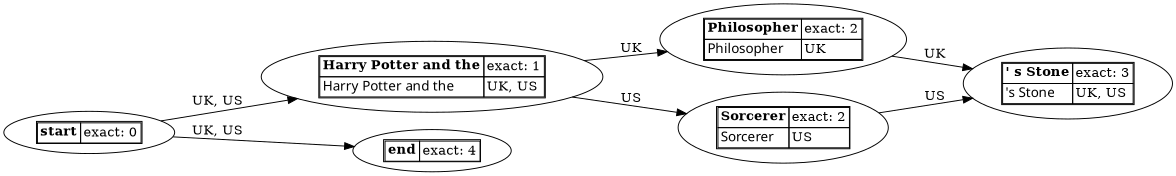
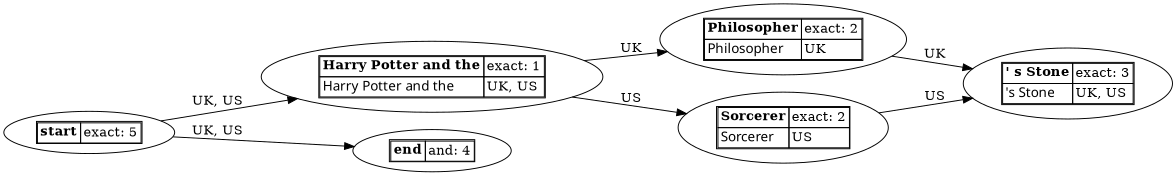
(111, 132) -> (111, 132)
(450, 151) -> (450, 151)
